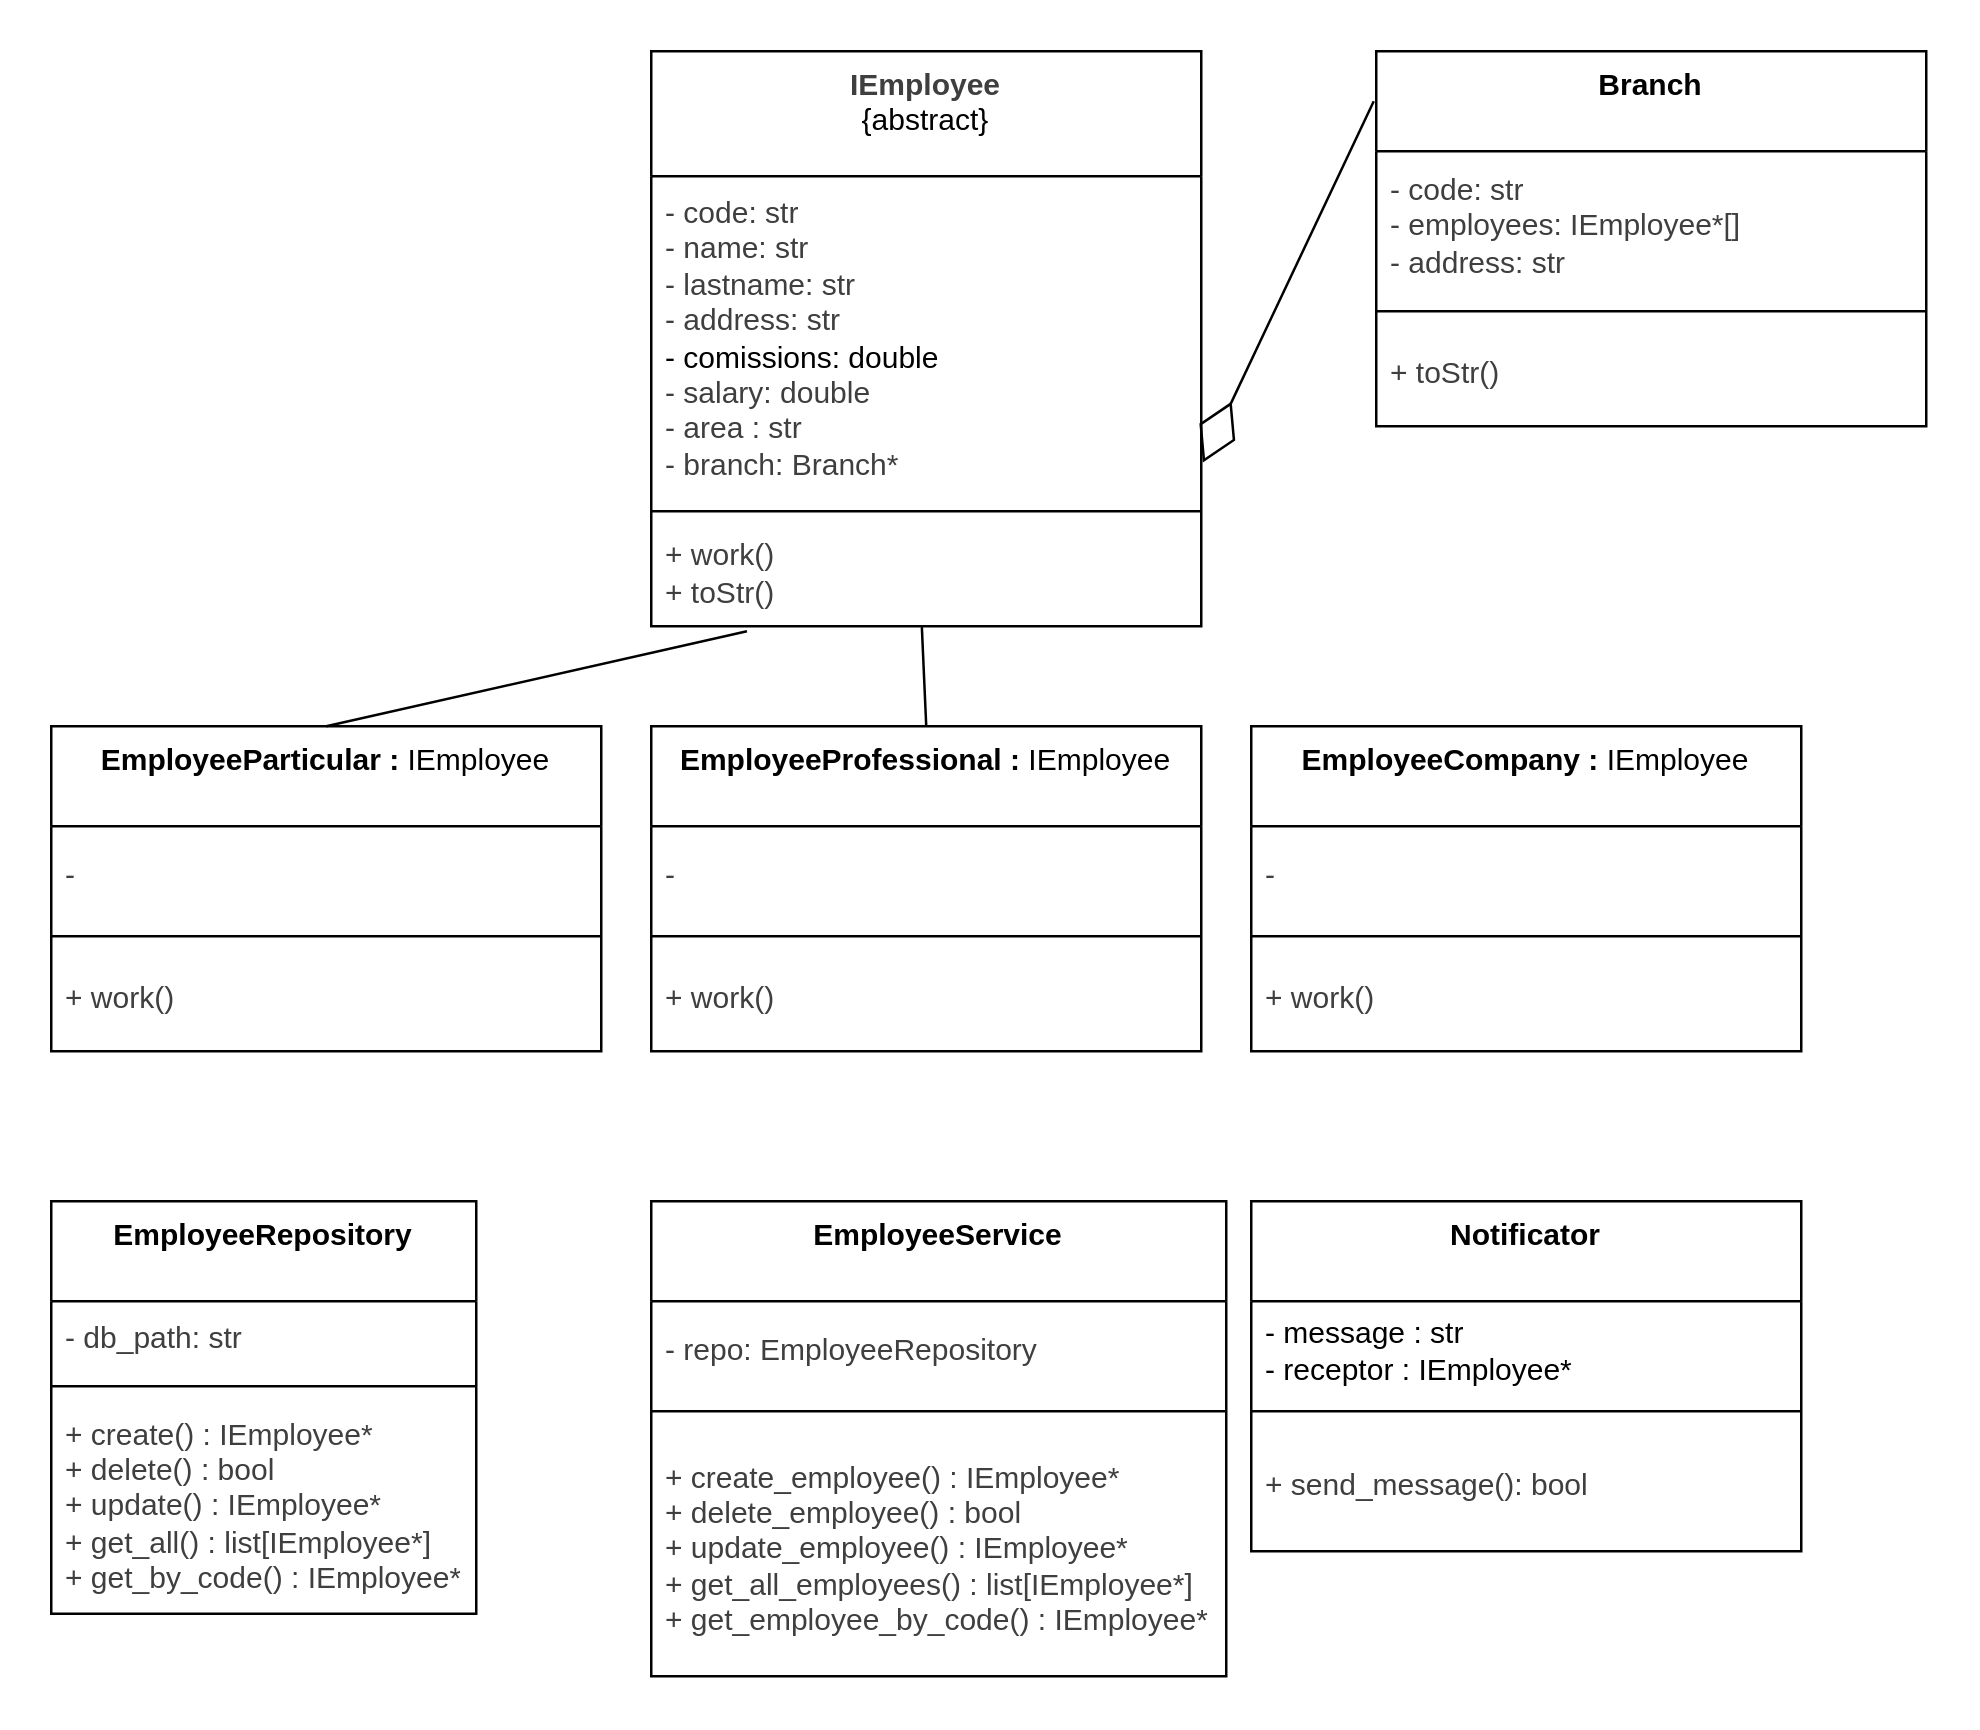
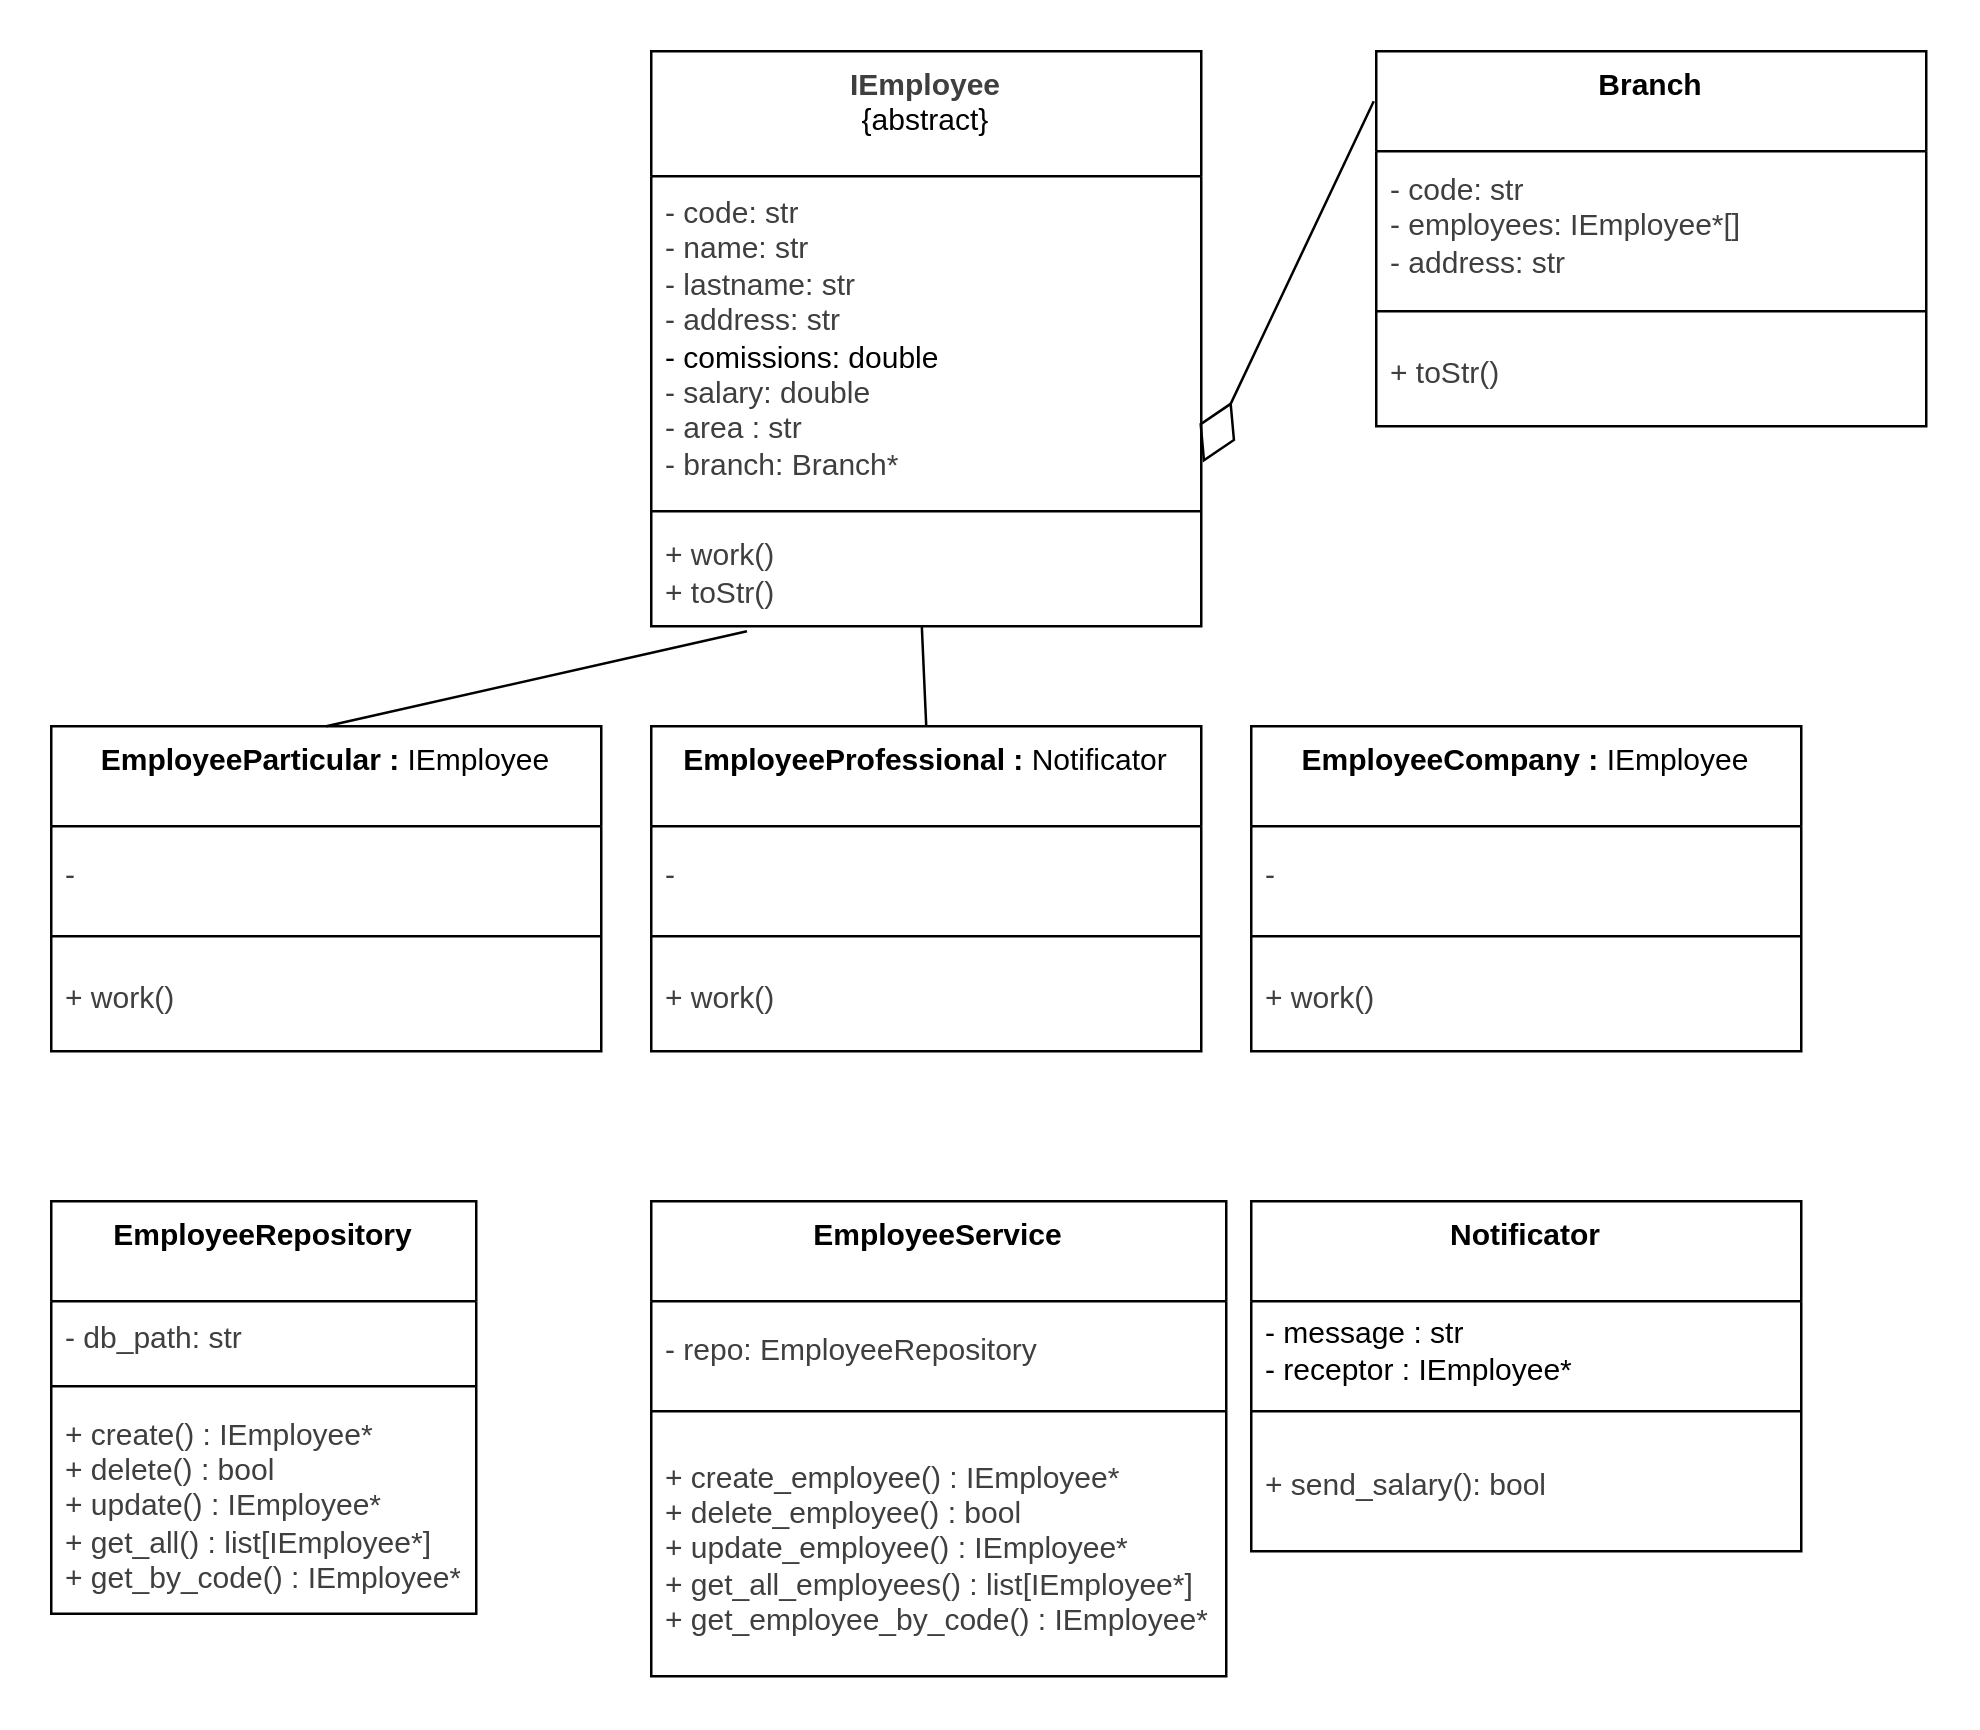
(926, 762) -> (926, 762)
(1435, 1486) -> (1423, 1486)
